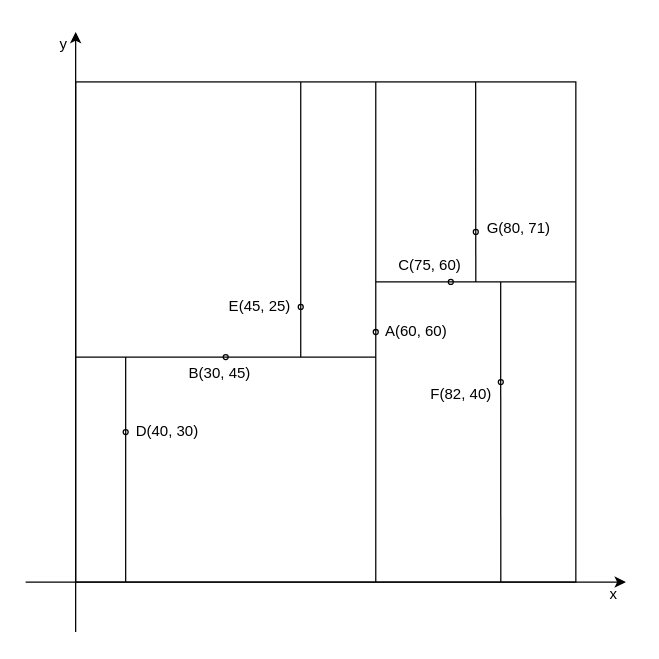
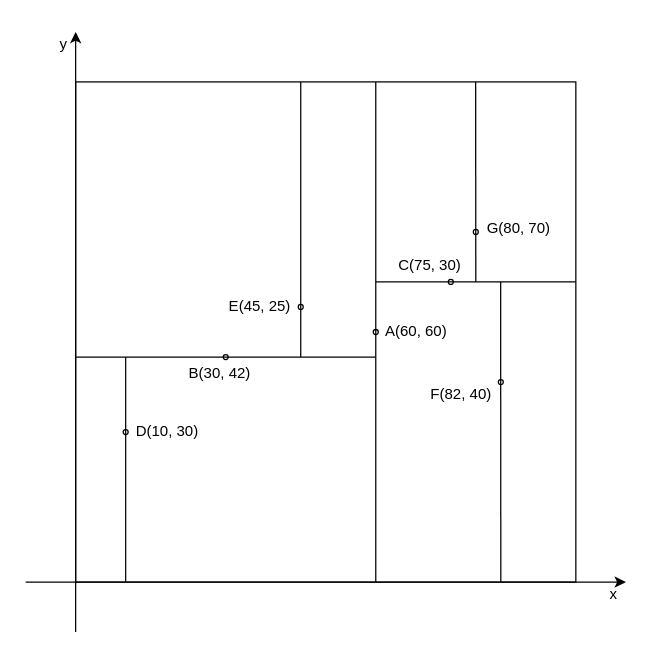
(519, 228) -> (519, 228)
(430, 266) -> (430, 266)
(220, 373) -> (220, 373)
(168, 432) -> (168, 432)
